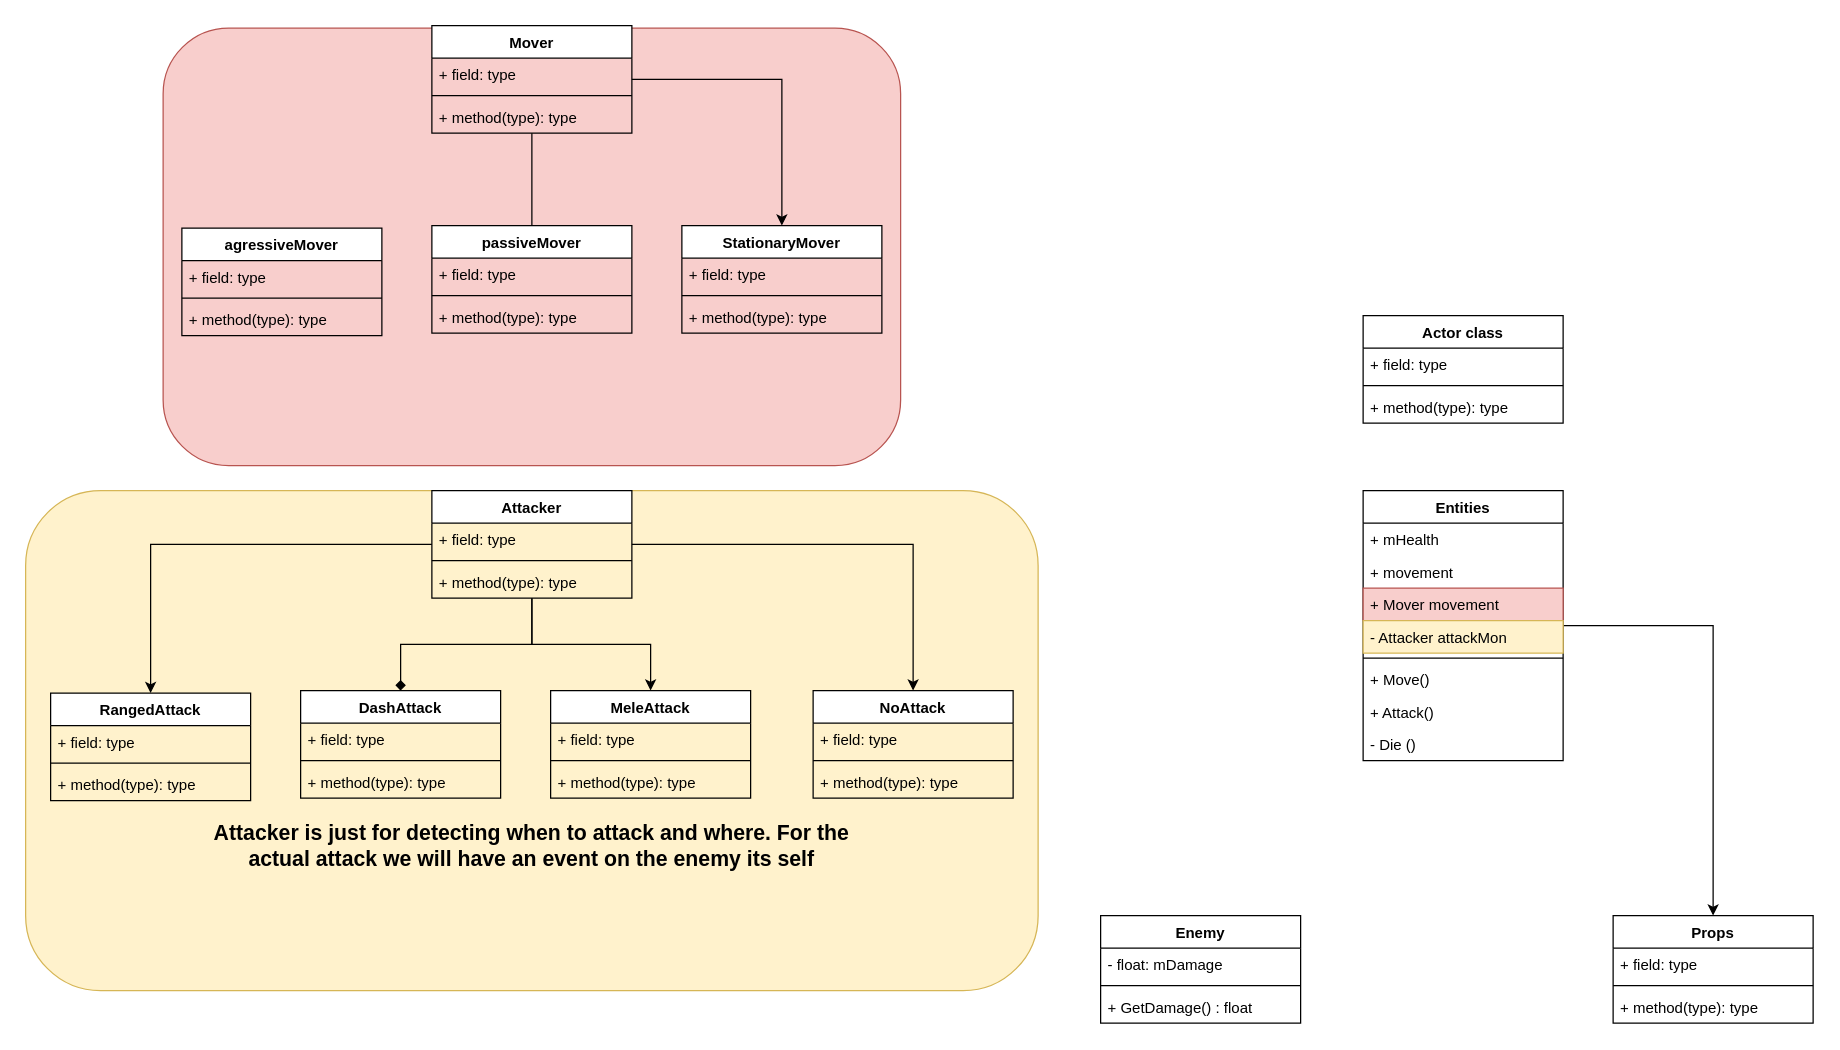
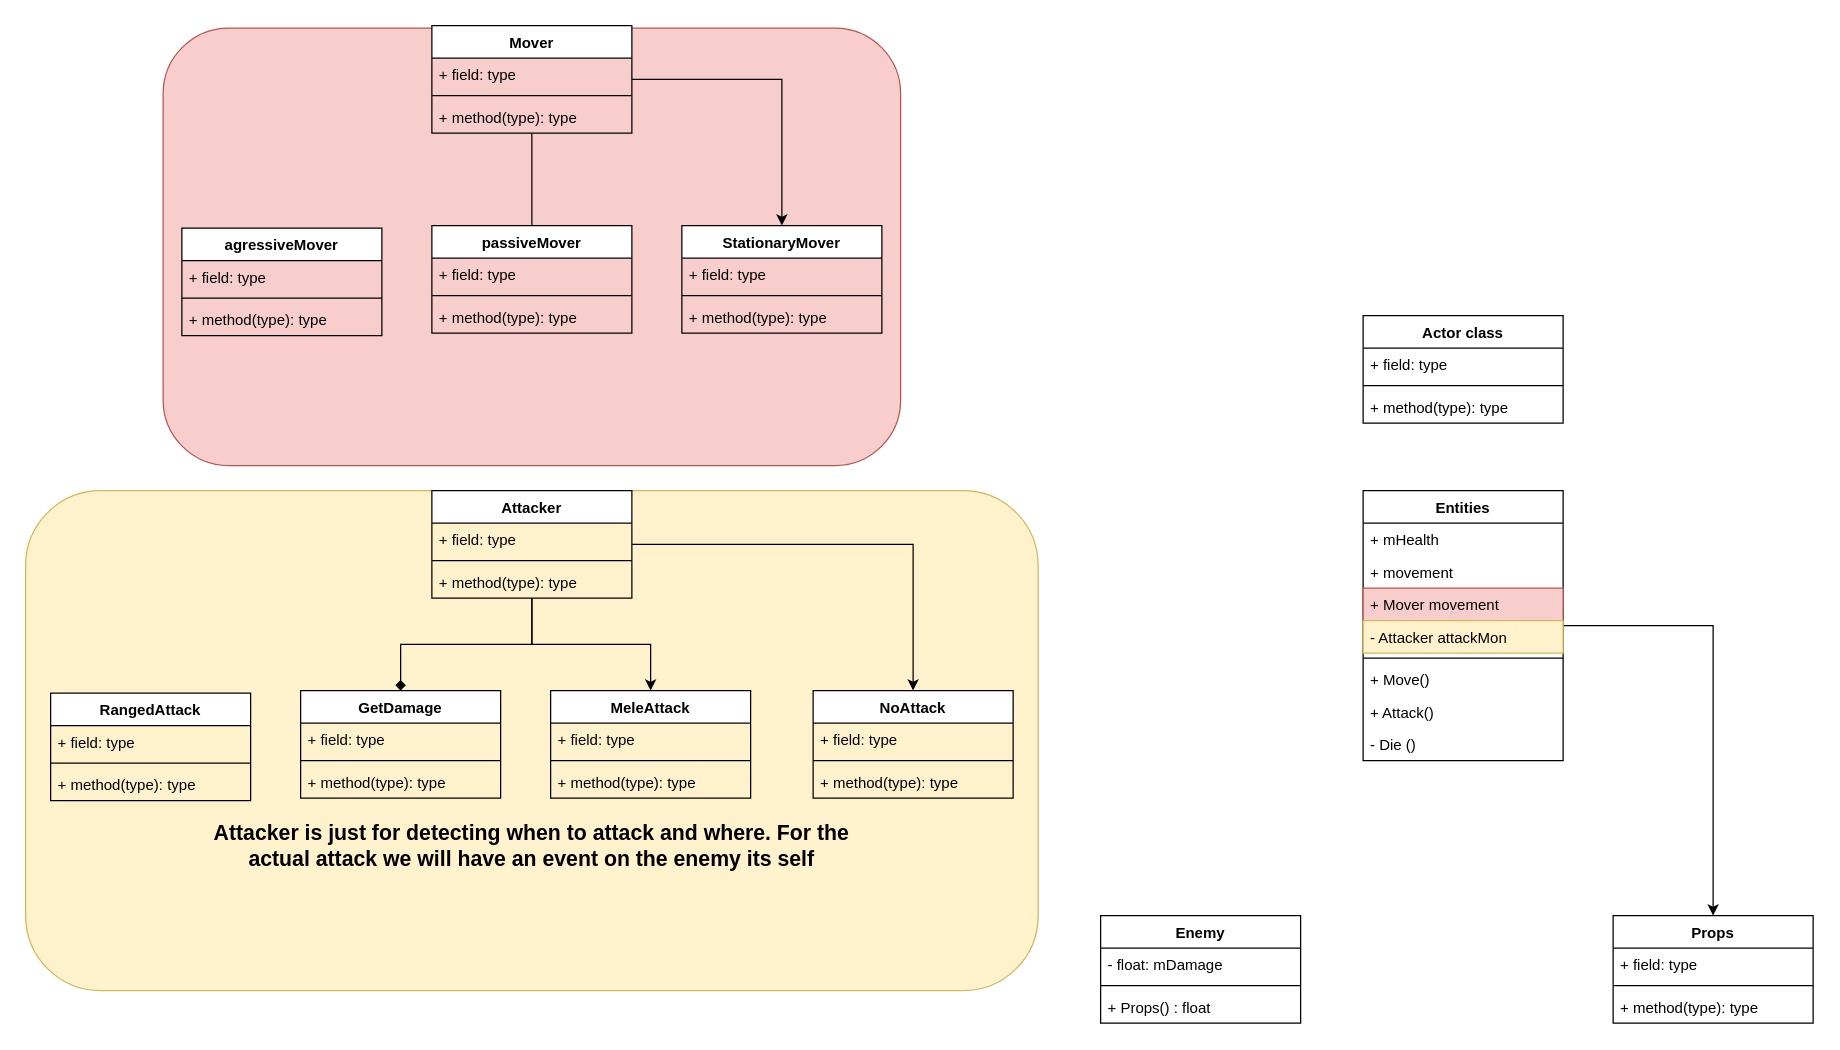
(220, 544) -> none
(400, 708) -> (400, 708)
(1186, 1008) -> (1169, 1008)
